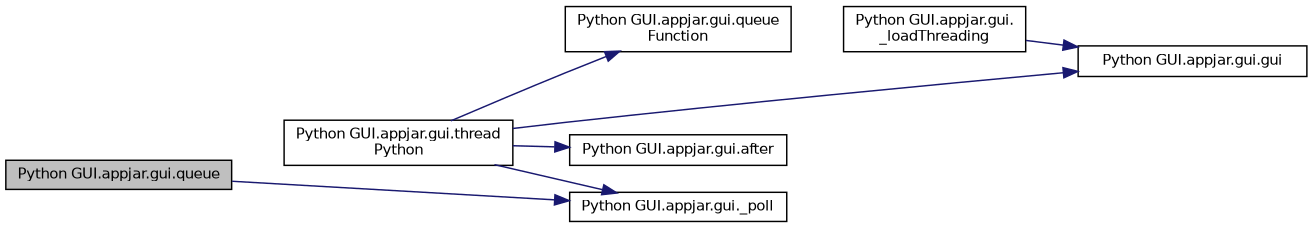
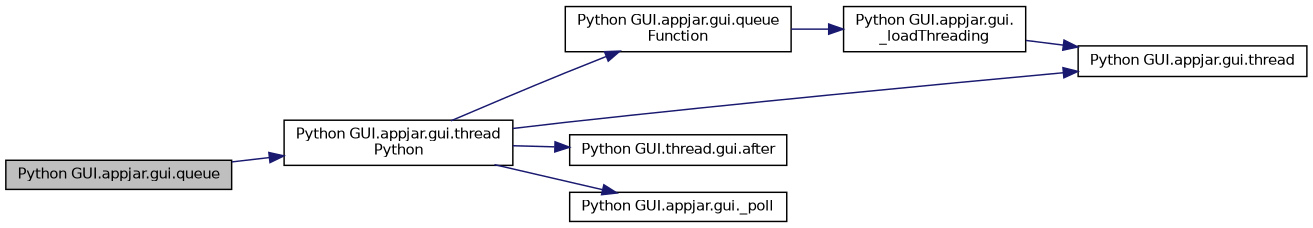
none -> (810, 29)
(1193, 61) -> (1193, 61)
(678, 150) -> (678, 150)
(393, 191) -> (251, 160)
